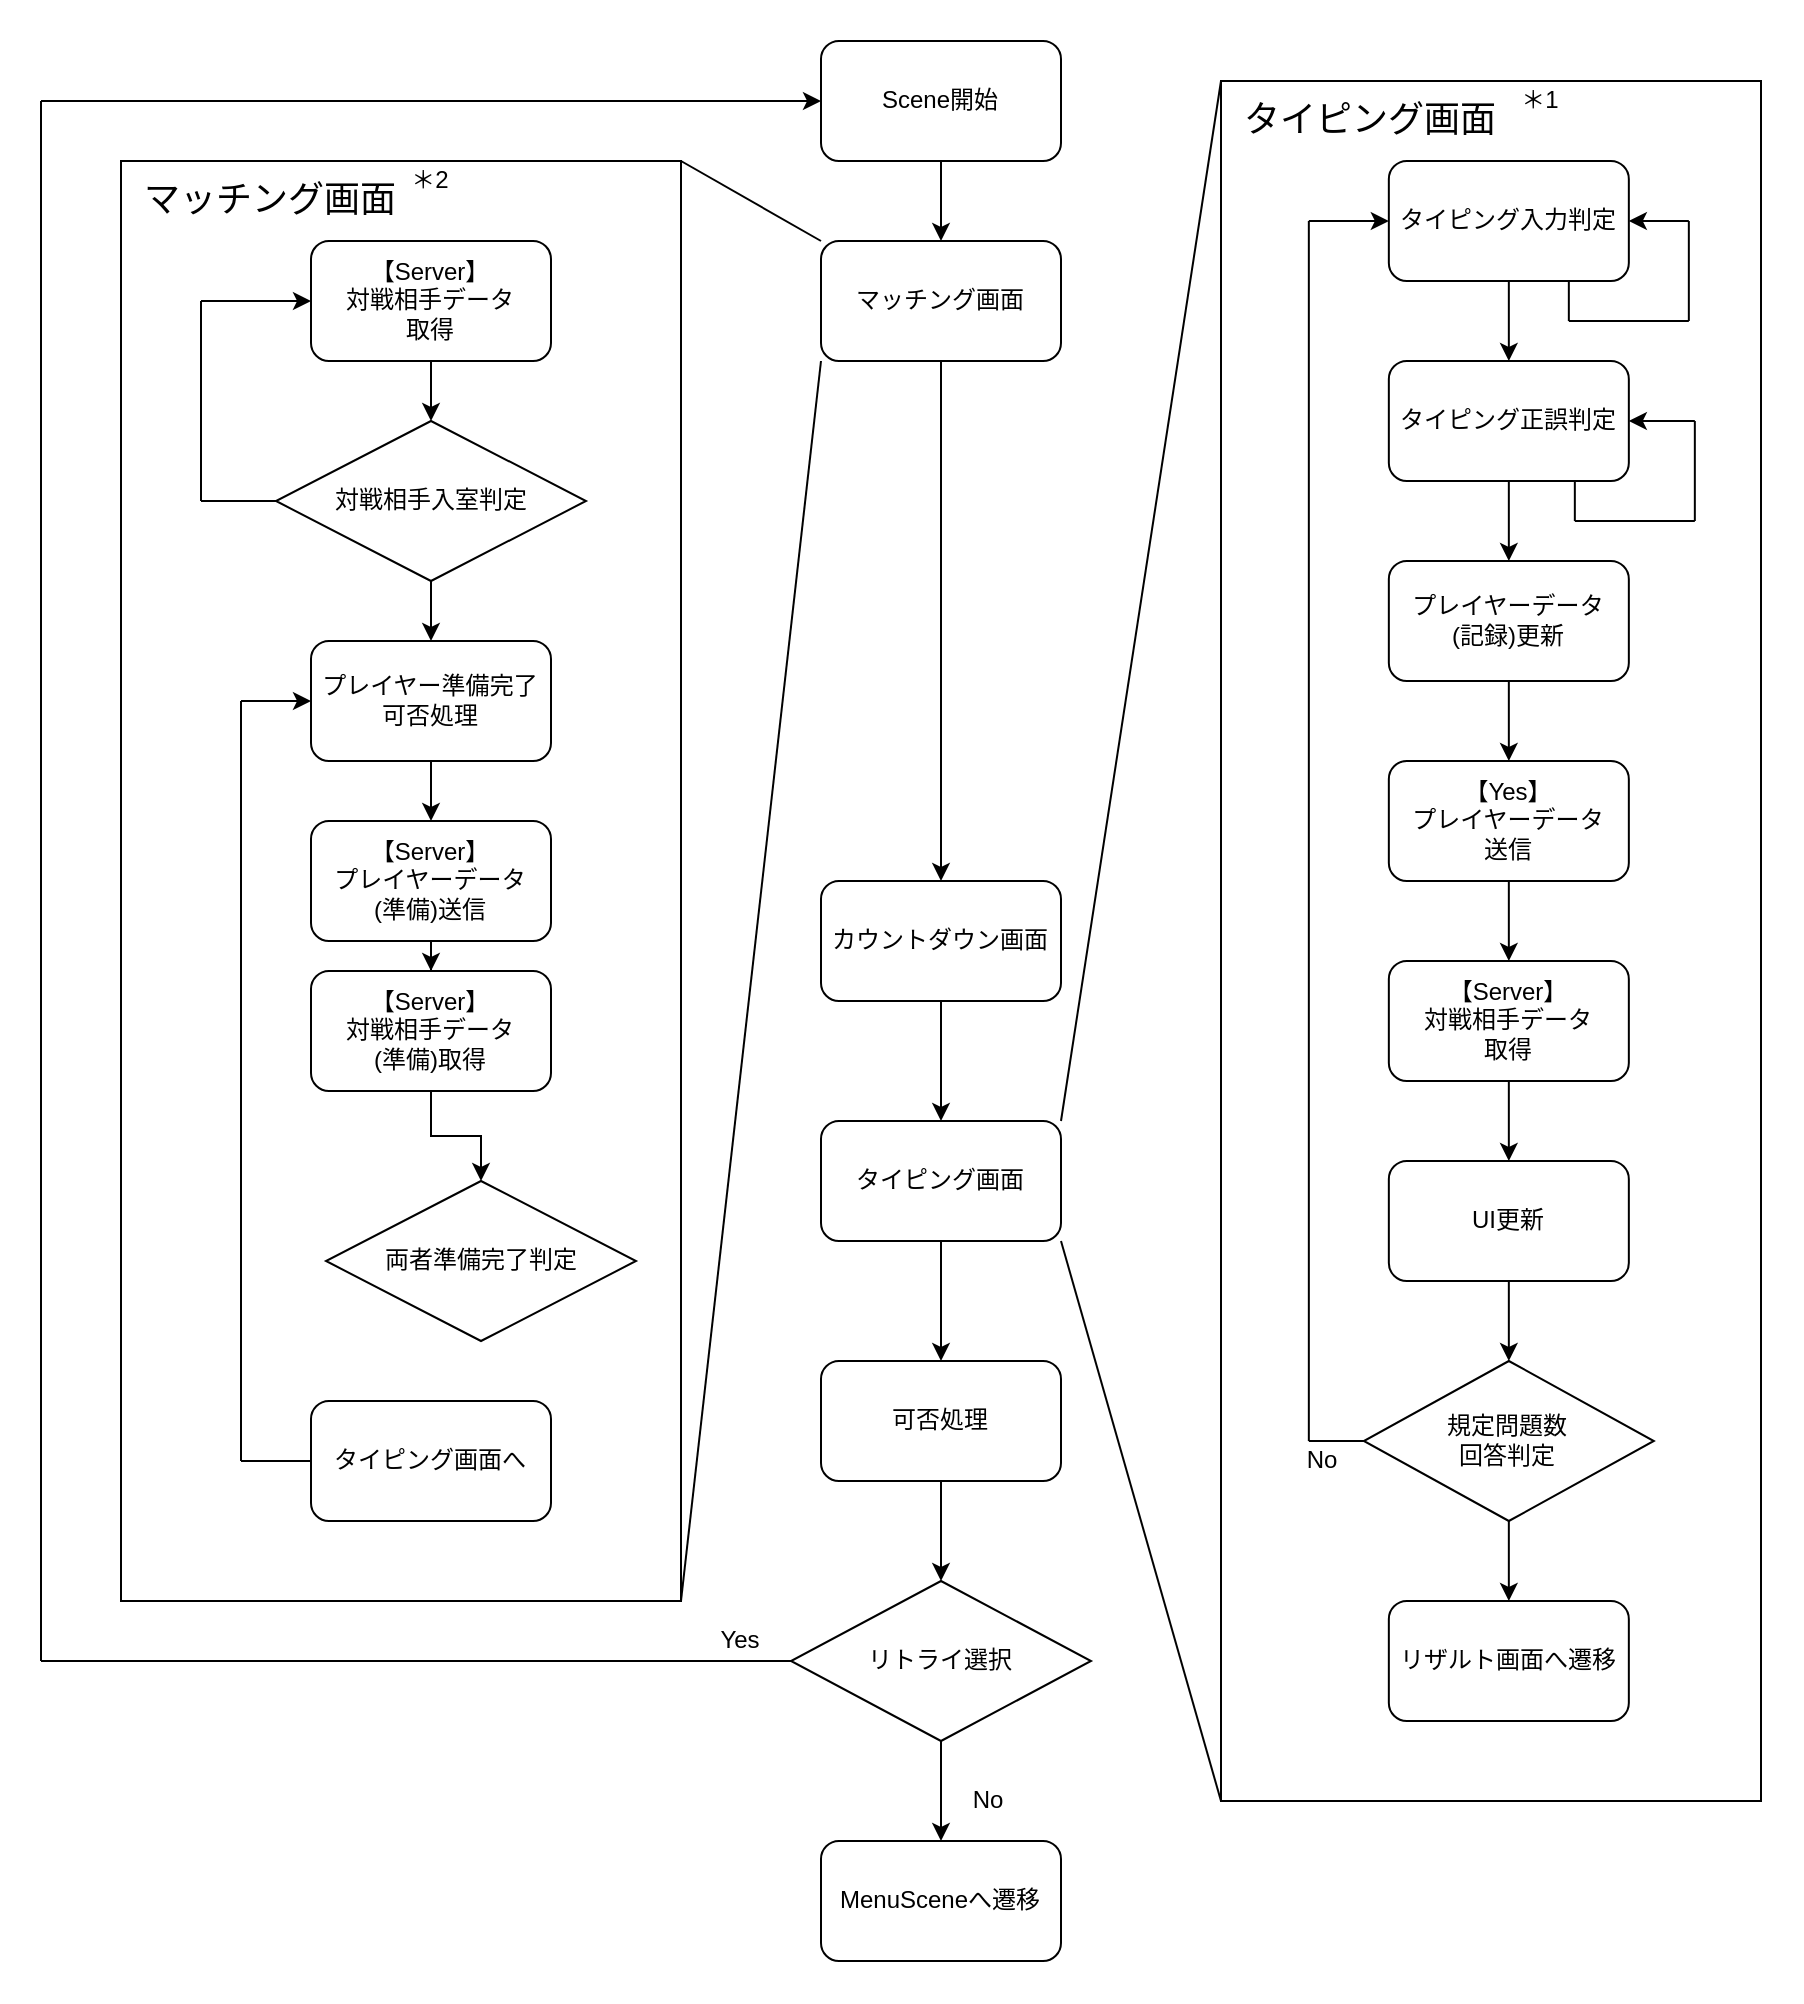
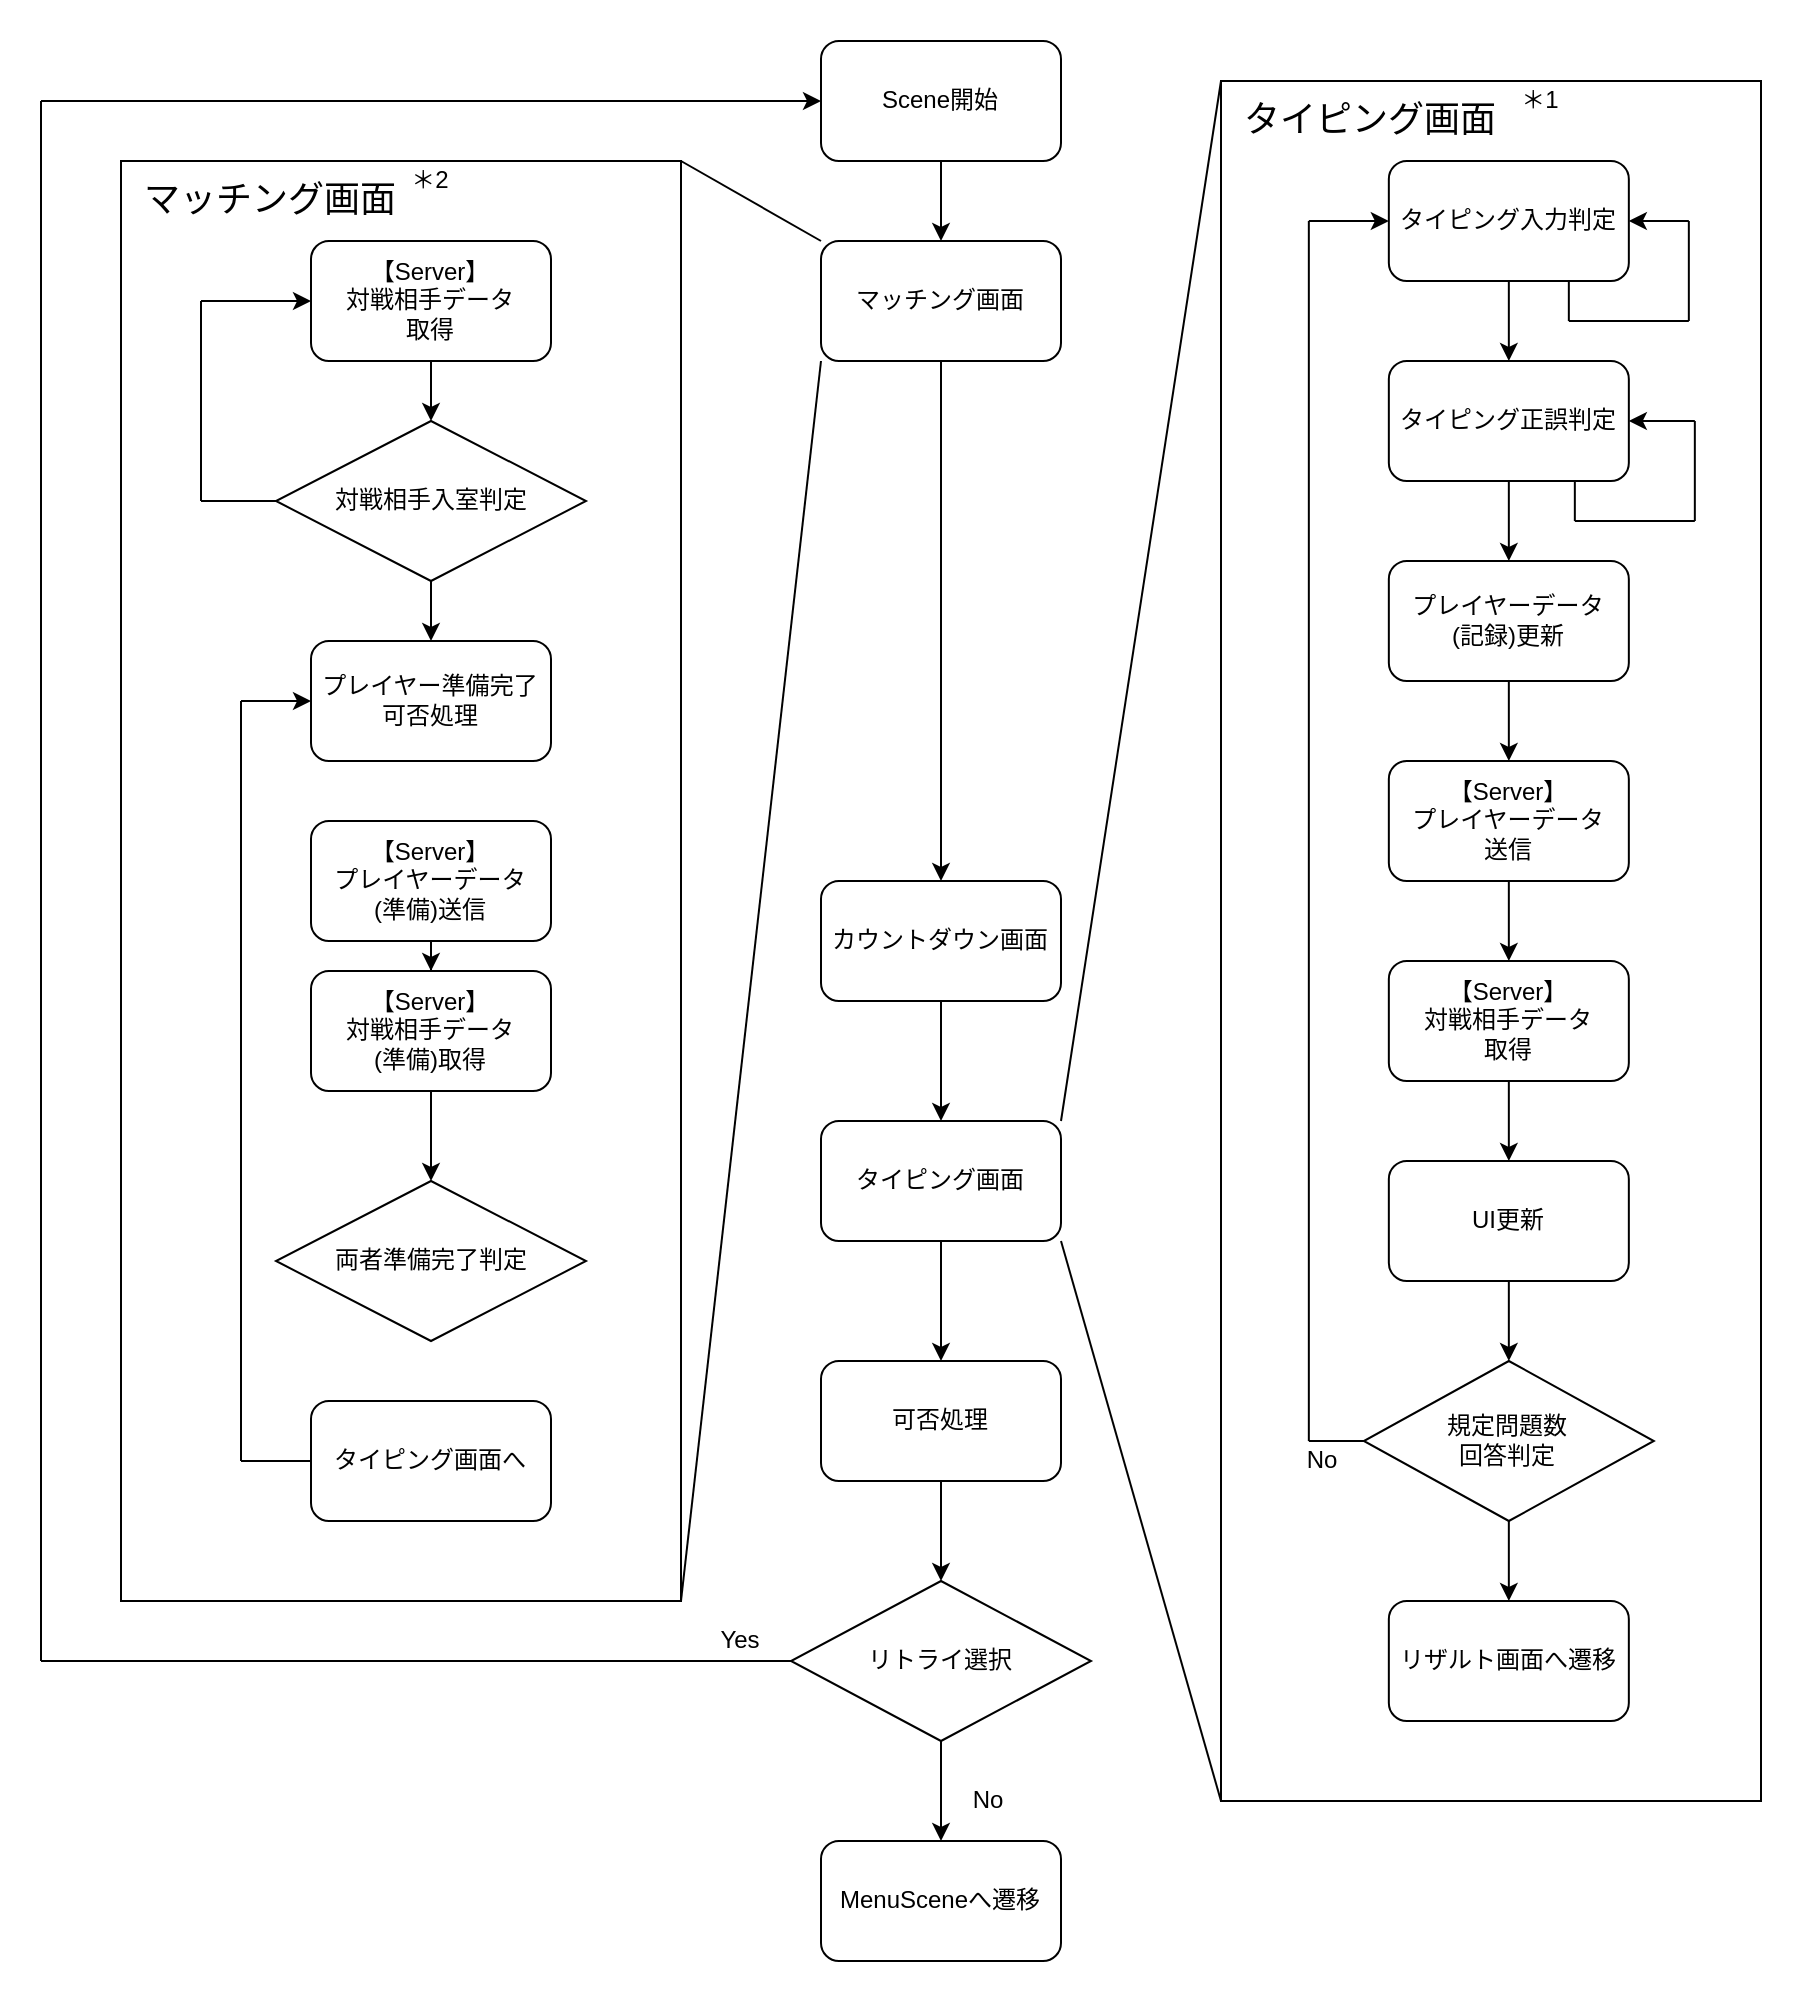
(431, 798) -> none
(1509, 821) -> (1509, 821)
(481, 1261) -> (431, 1261)
